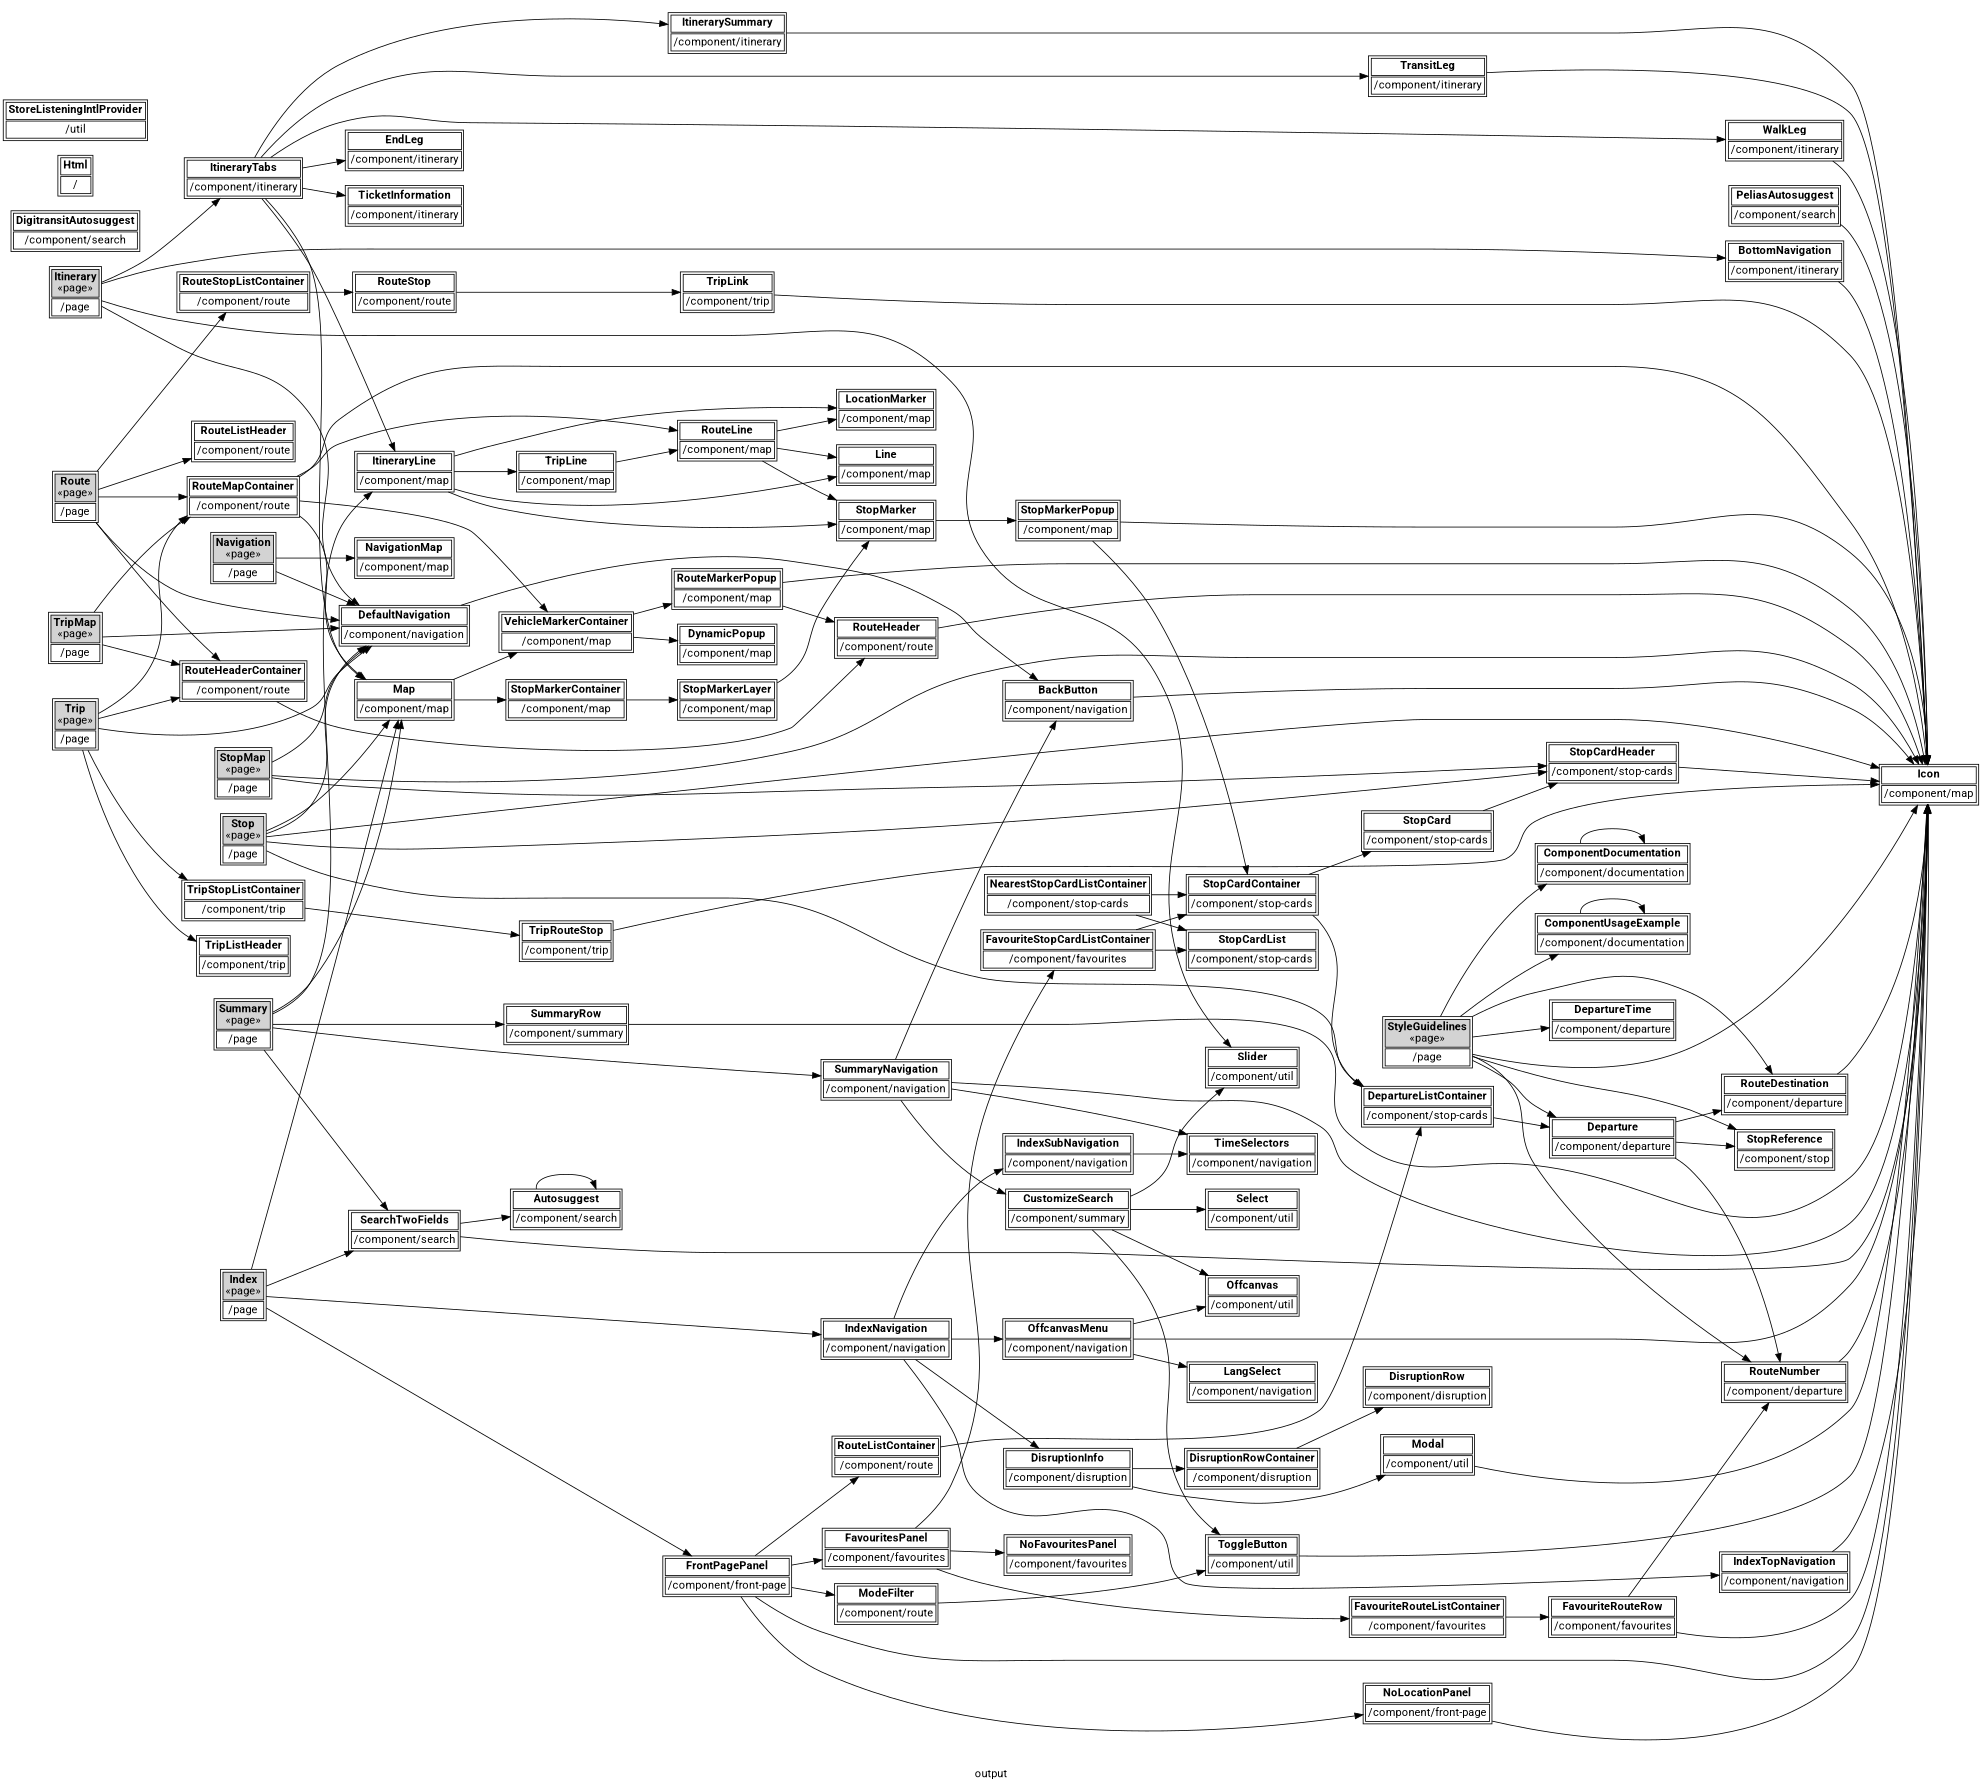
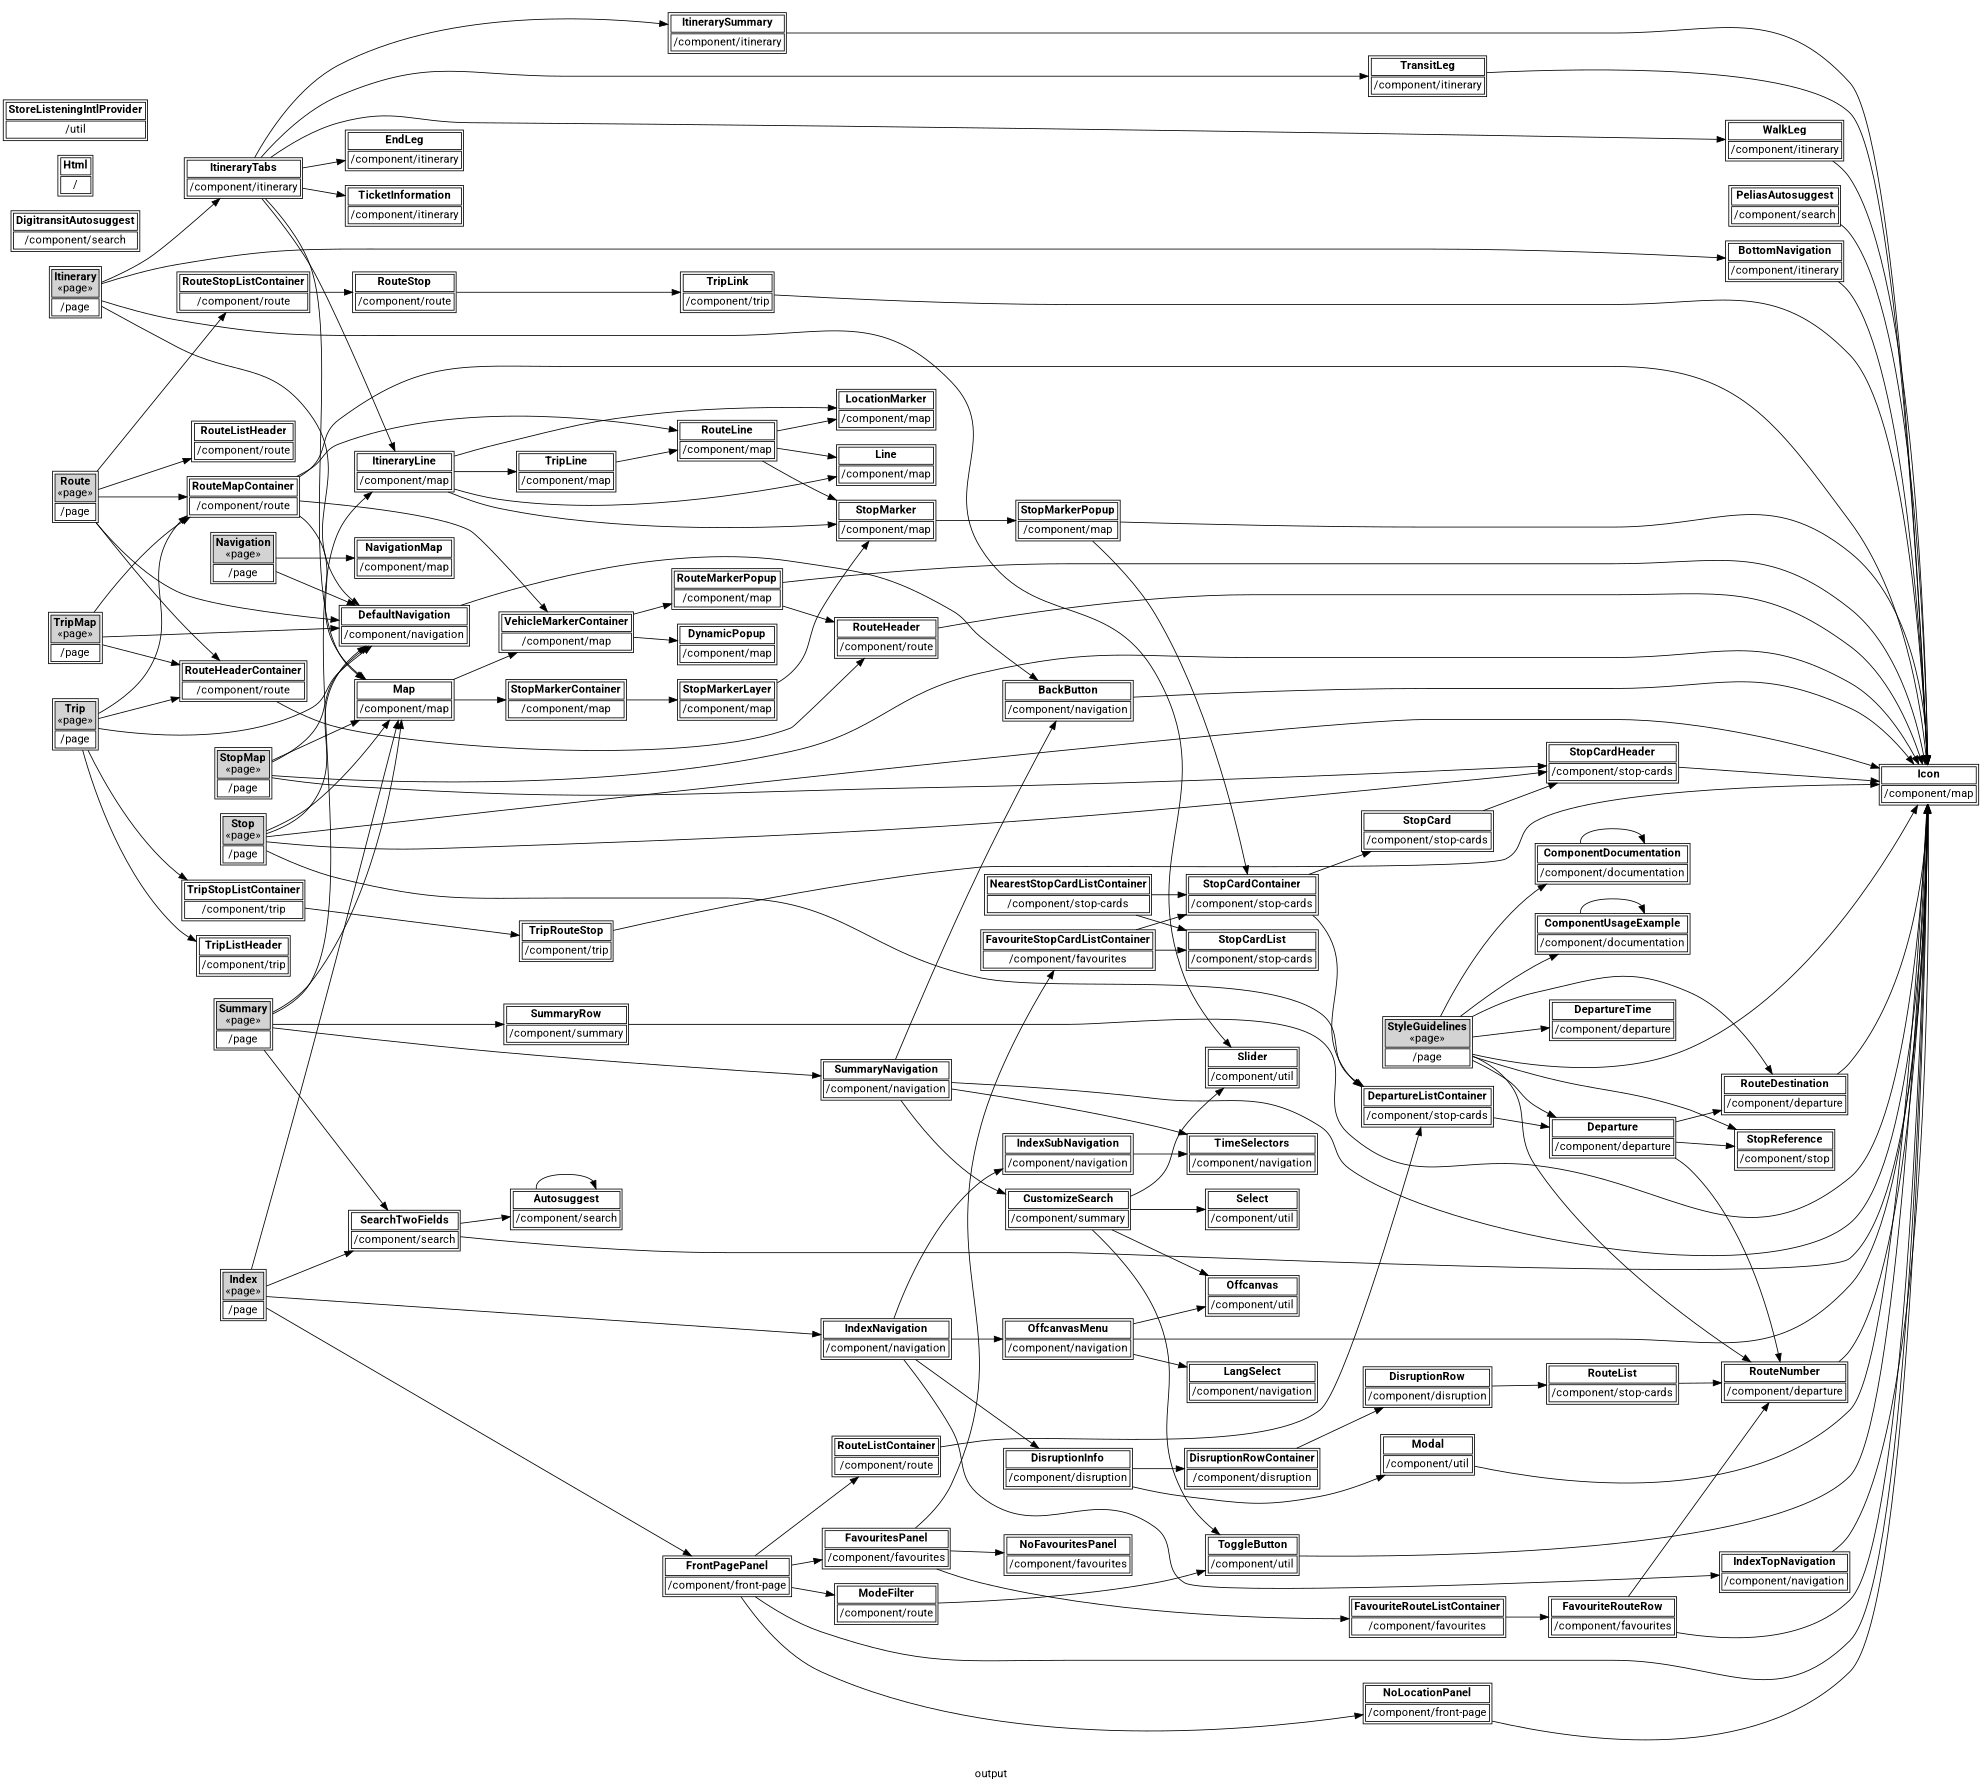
none -> (312, 742)
none -> (1613, 1384)
